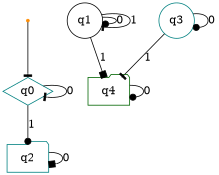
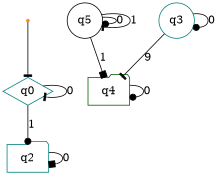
(85, 21) -> (85, 21)
(148, 58) -> (148, 58)
